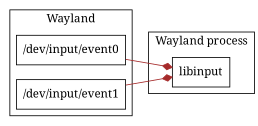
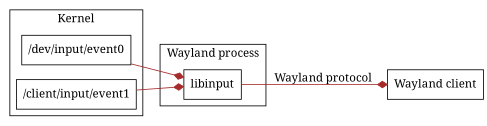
(71, 19) -> (76, 19)
none -> (435, 85)
(71, 94) -> (76, 94)
